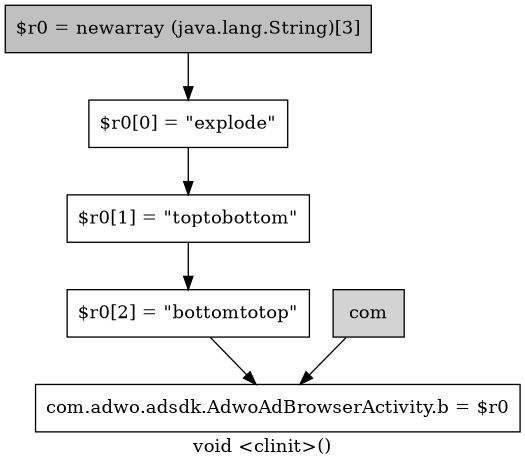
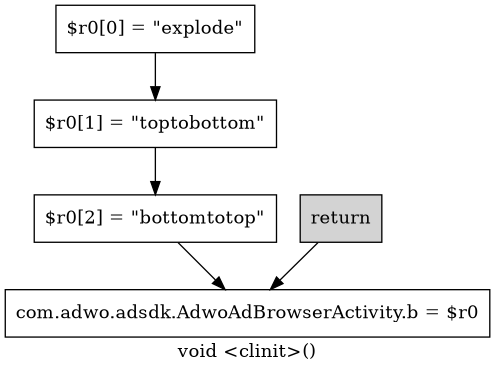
(188, 29) -> none
(369, 313) -> (341, 219)
